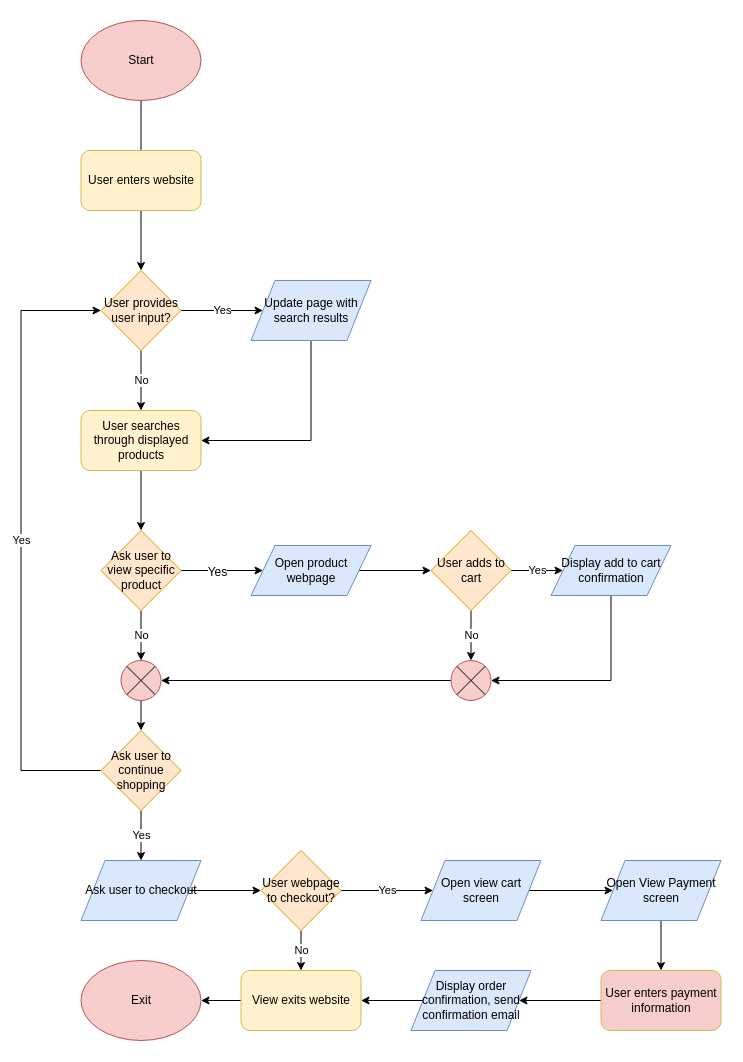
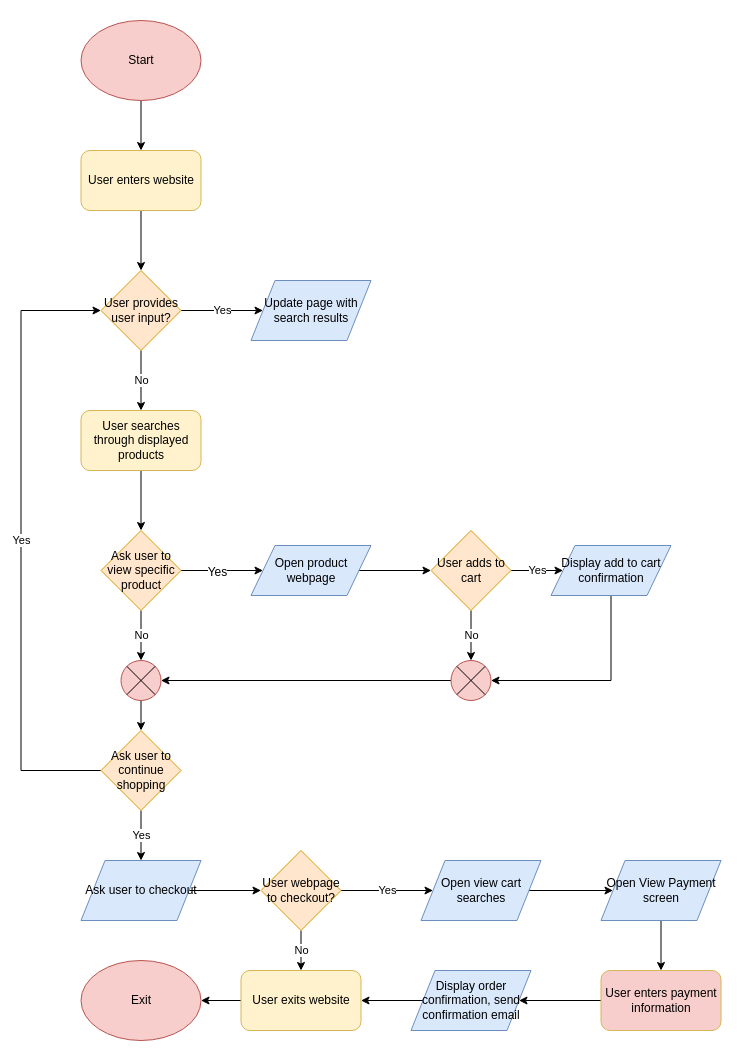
(141, 144) -> (141, 142)
(310, 441) -> none
(482, 891) -> (482, 891)
(302, 1001) -> (302, 1001)
